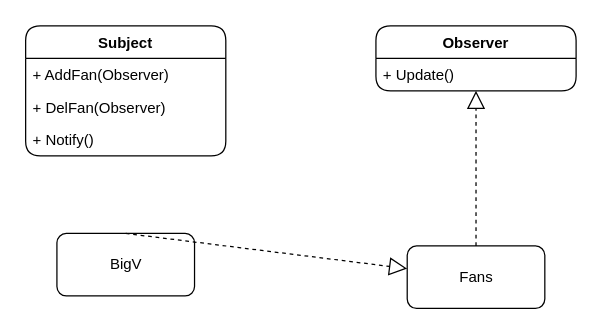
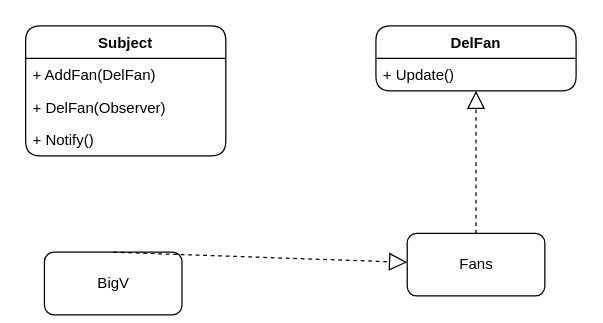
(475, 43) -> (475, 43)
(106, 75) -> (96, 75)
(126, 264) -> (113, 283)
(476, 277) -> (476, 264)
